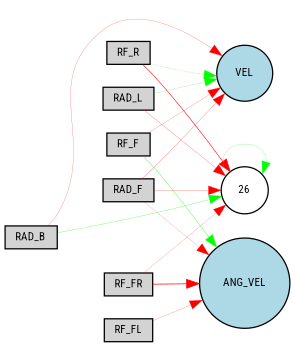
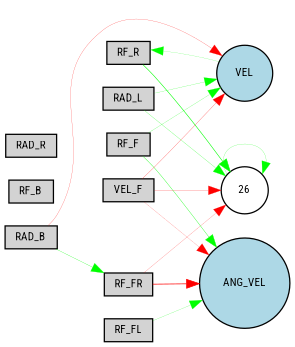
(177, 70) -> (191, 55)
(178, 104) -> (178, 104)
(176, 116) -> (176, 116)
(174, 135) -> (174, 135)
none -> (31, 146)
(128, 190) -> (128, 190)
none -> (31, 192)
(134, 218) -> (74, 258)
(172, 313) -> (172, 313)
